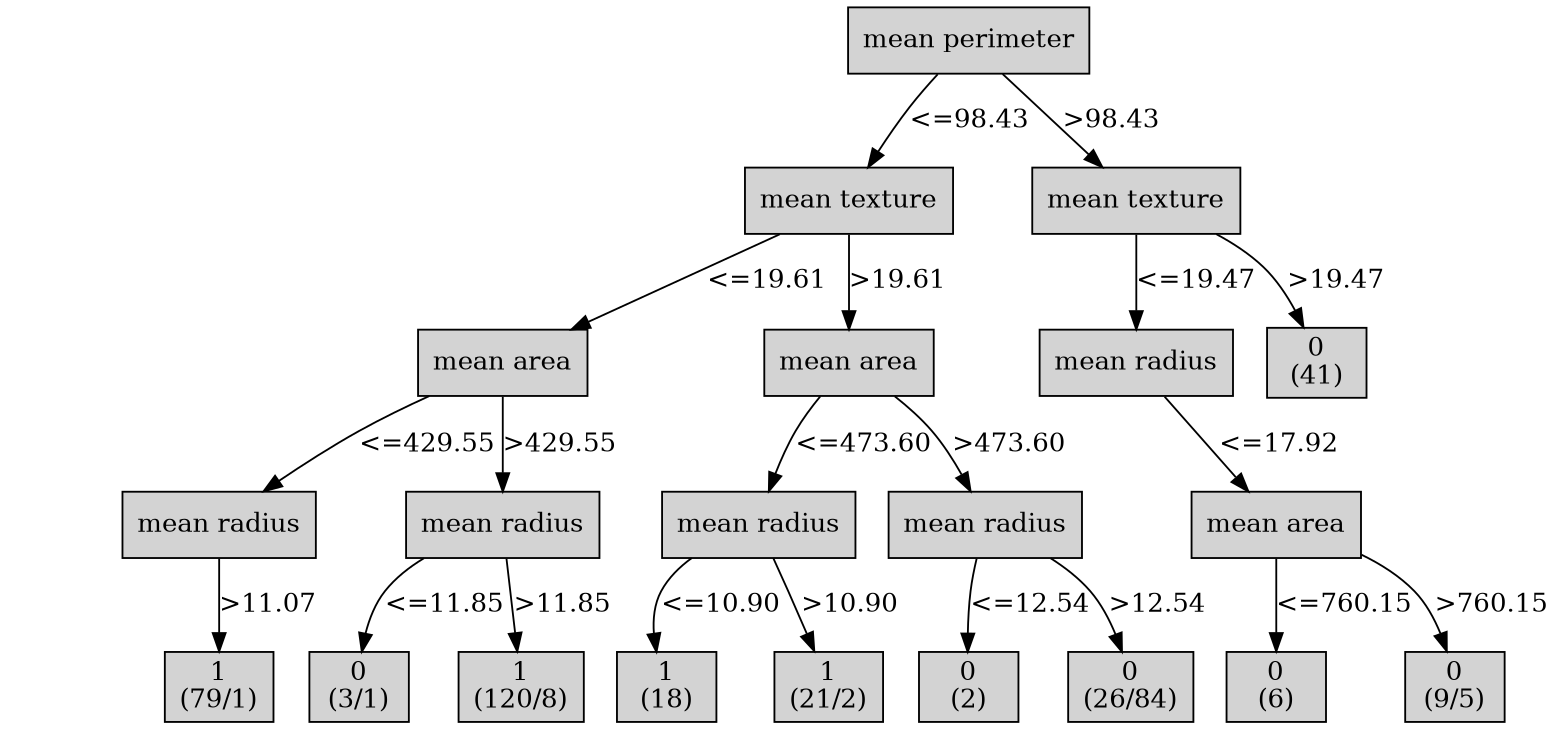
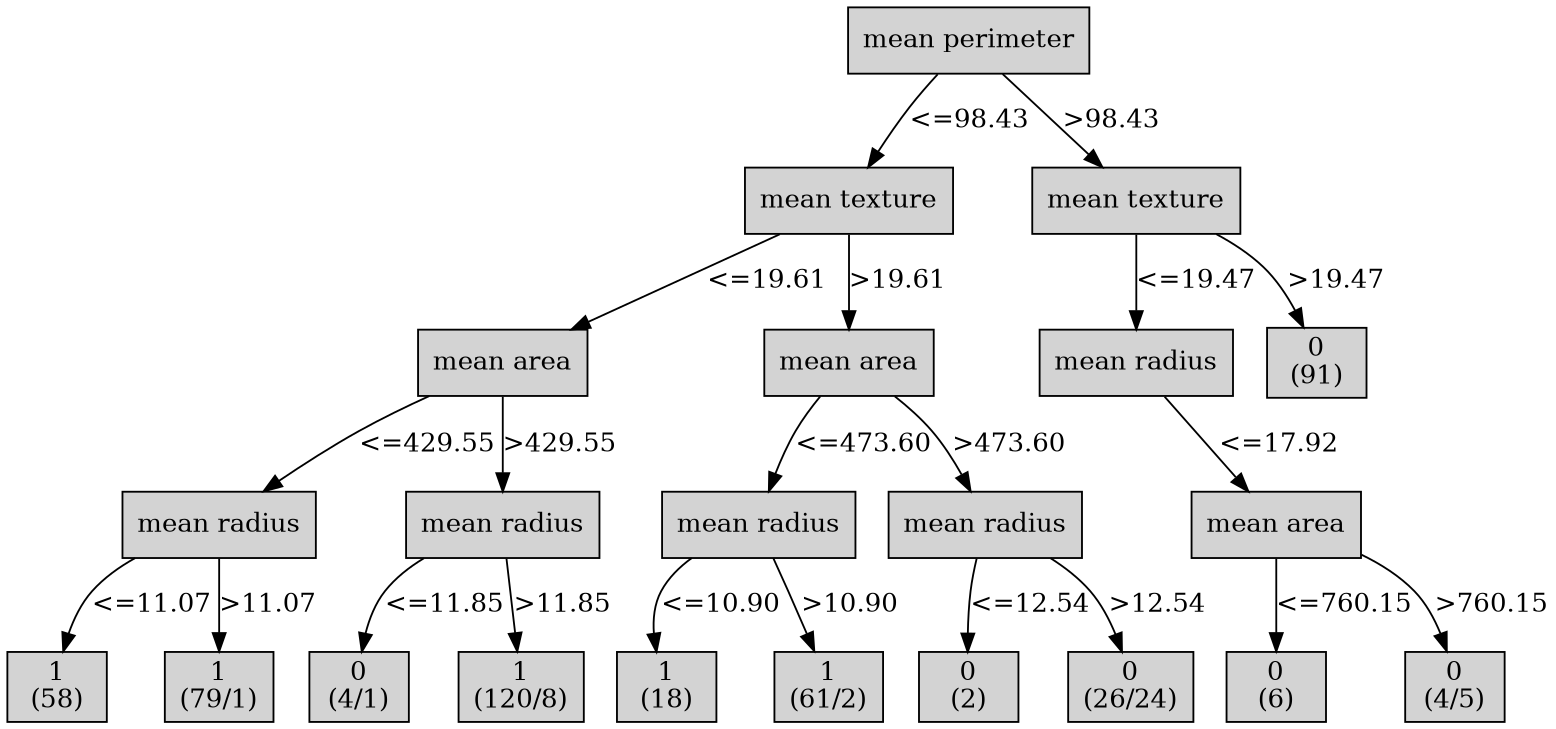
(1317, 363) -> (1317, 363)
none -> (57, 687)
(359, 687) -> (359, 687)
(829, 687) -> (829, 687)
(1131, 687) -> (1131, 687)
(1455, 687) -> (1455, 687)
